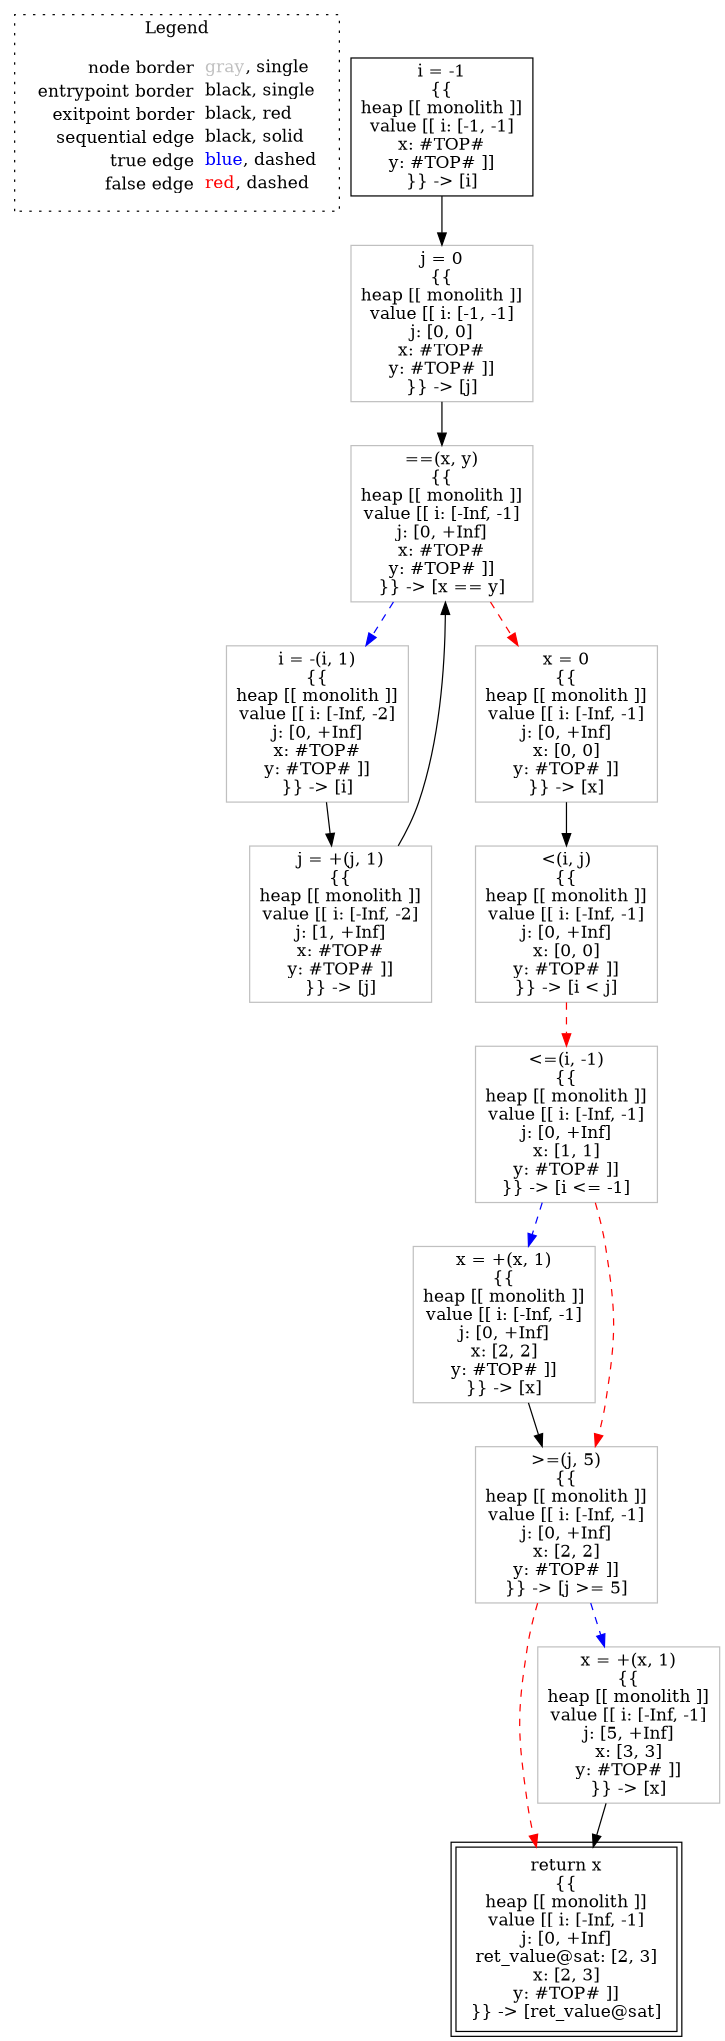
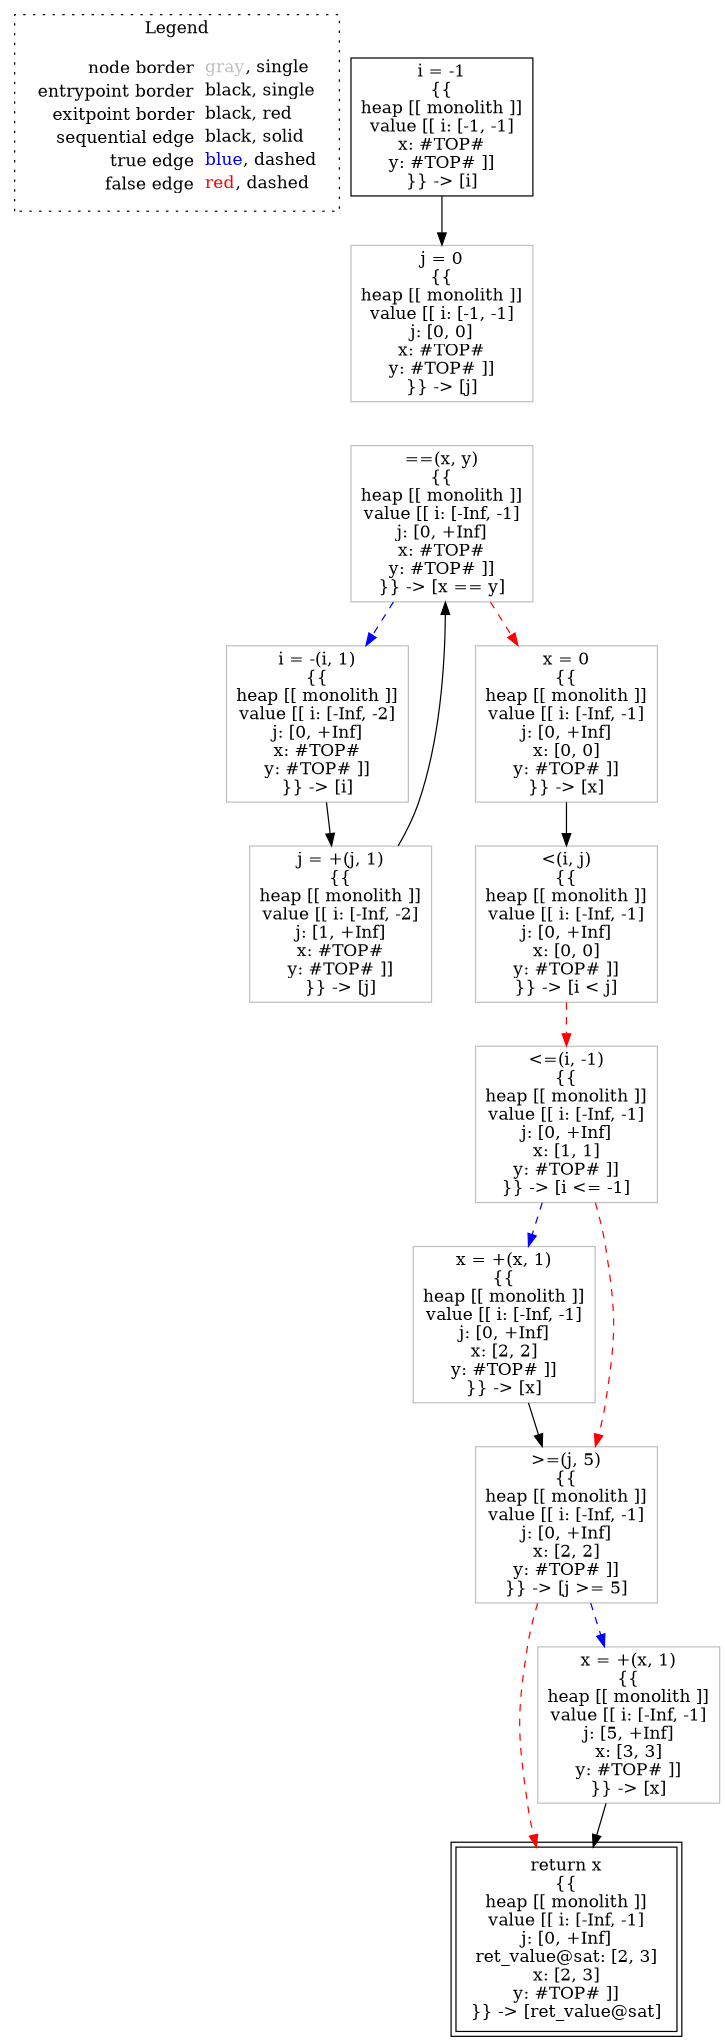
(442, 417) -> none
